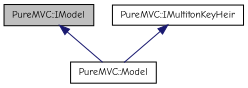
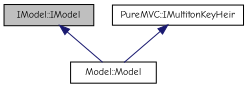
(49, 15) -> (49, 15)
(113, 73) -> (113, 73)
